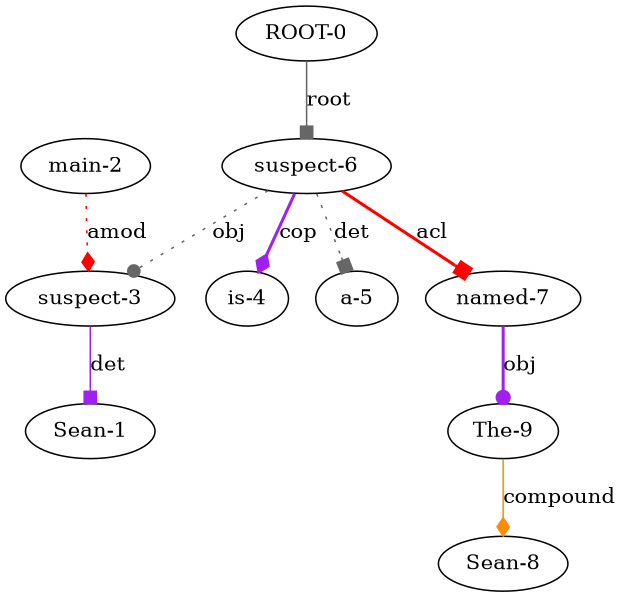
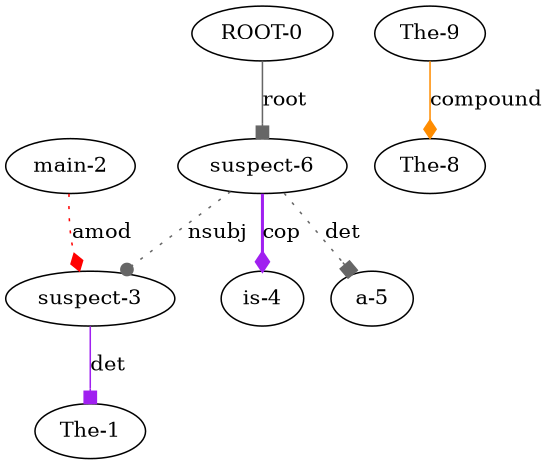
(229, 232) -> (218, 232)
(503, 299) -> none
(90, 431) -> (90, 431)
(503, 564) -> (430, 166)
